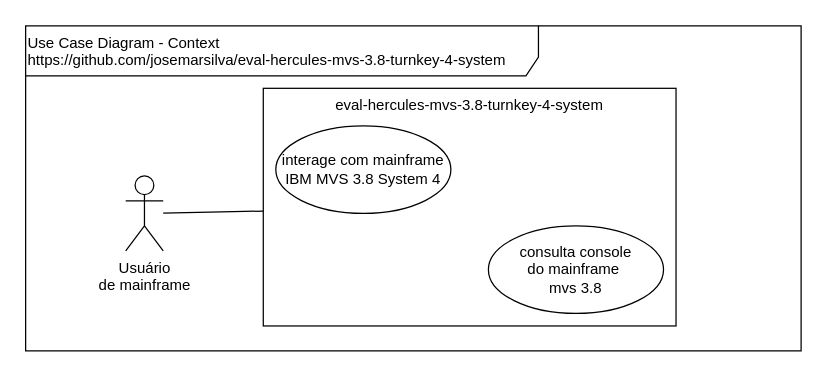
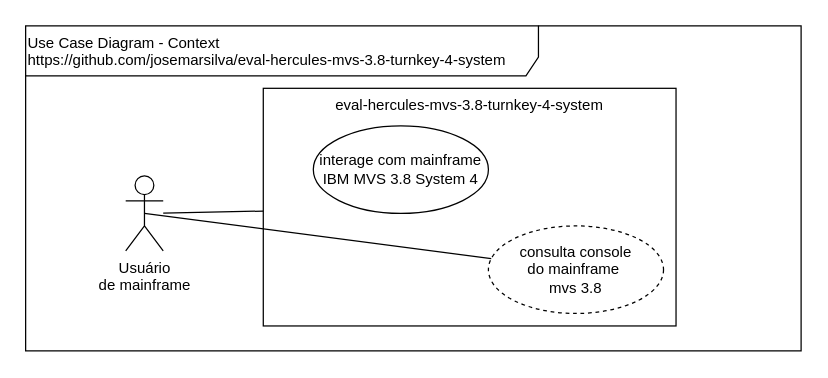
(363, 169) -> (401, 169)
none -> (319, 236)
(576, 269) -> (576, 269)
